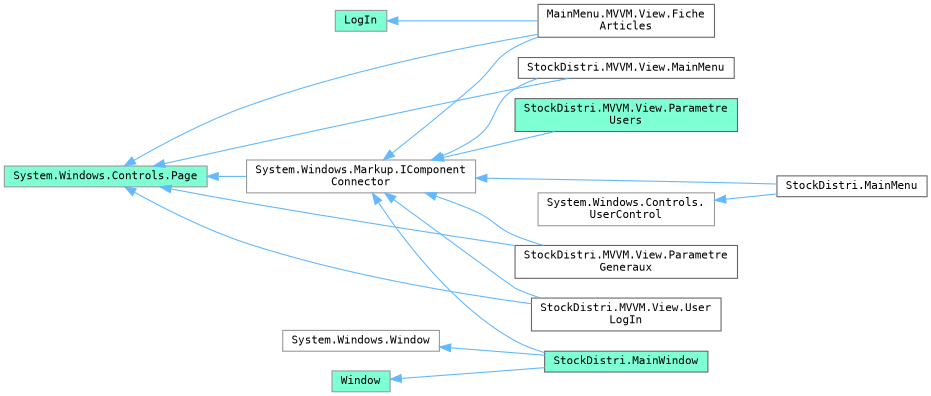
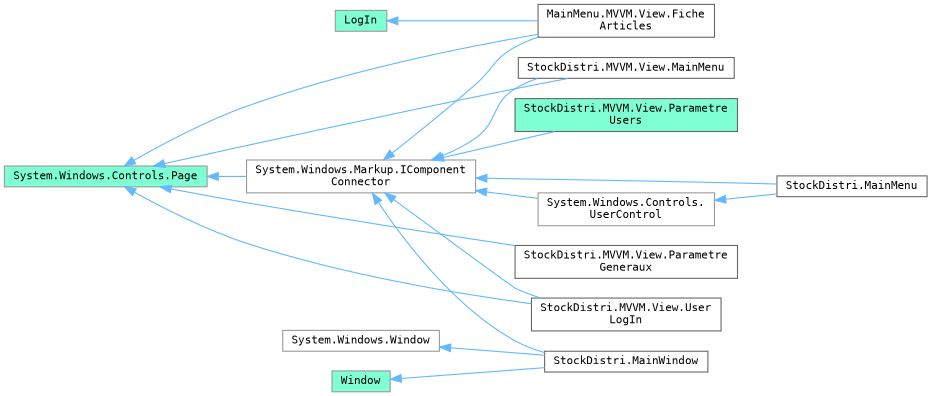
(490, 220) -> (512, 195)
(626, 362) -> (626, 362)
